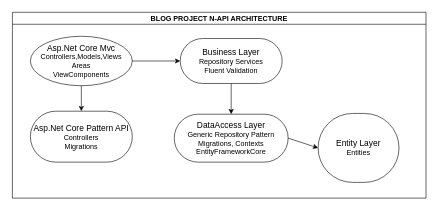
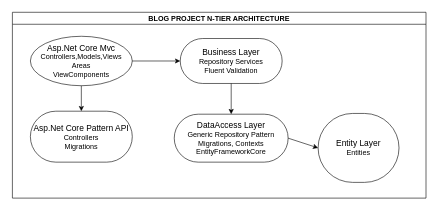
(219, 19) -> (219, 19)
